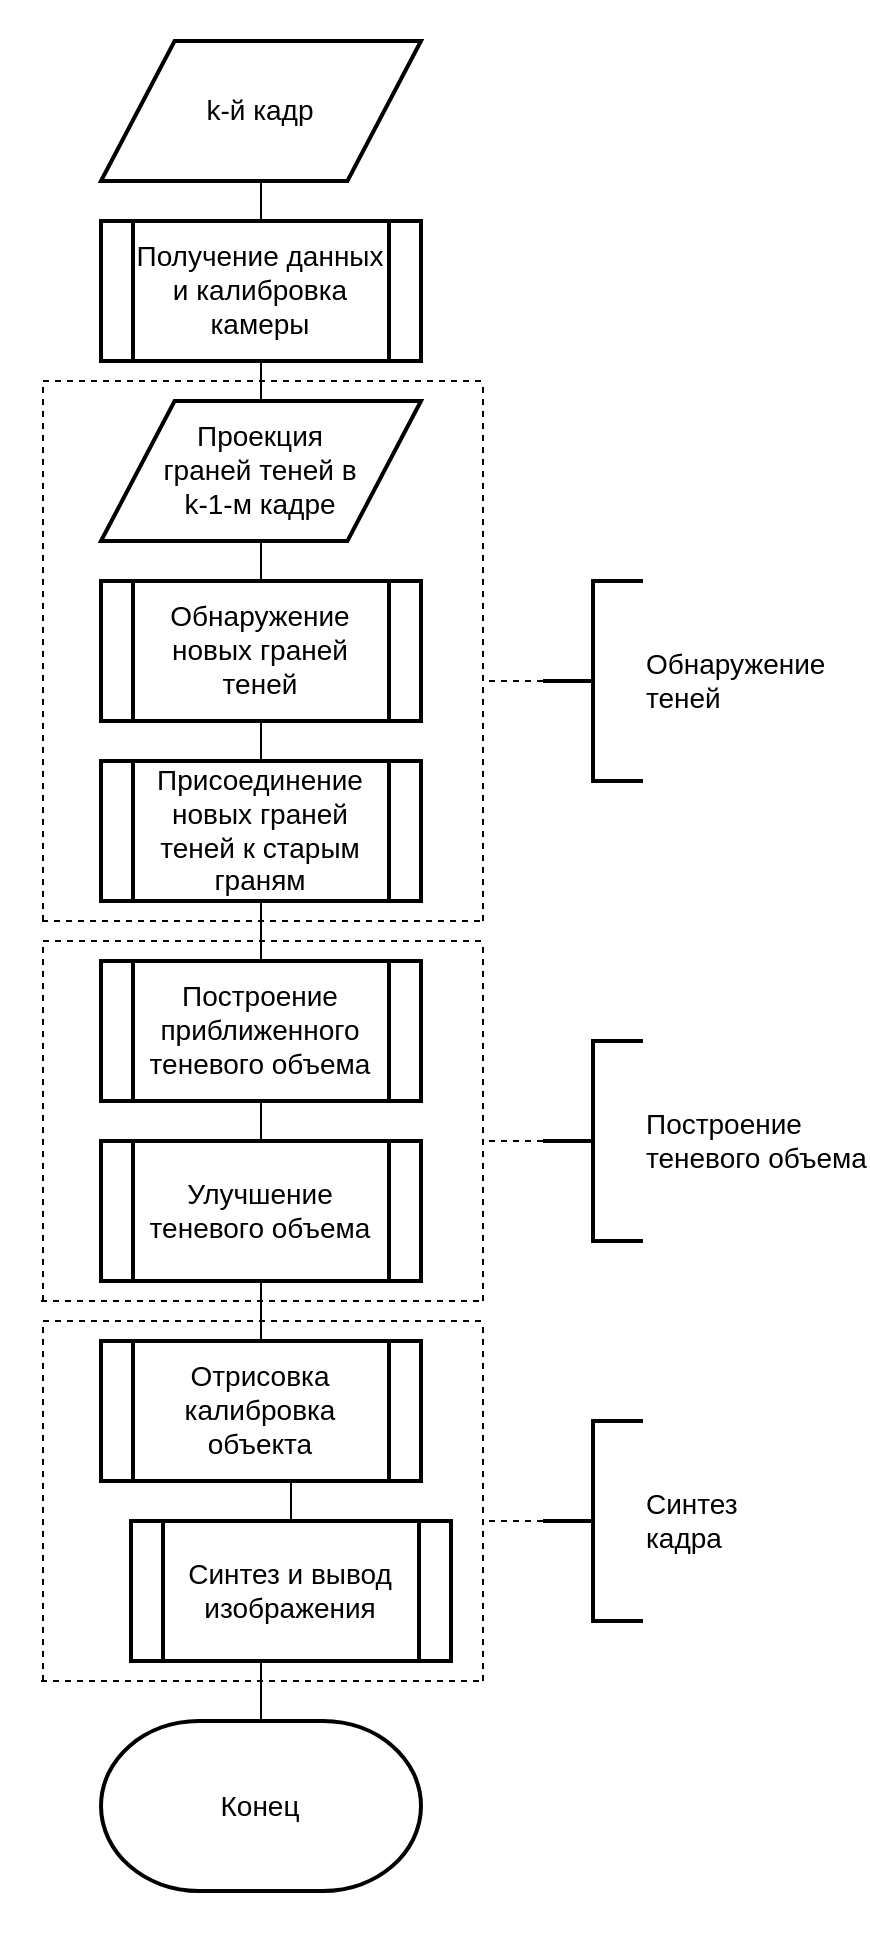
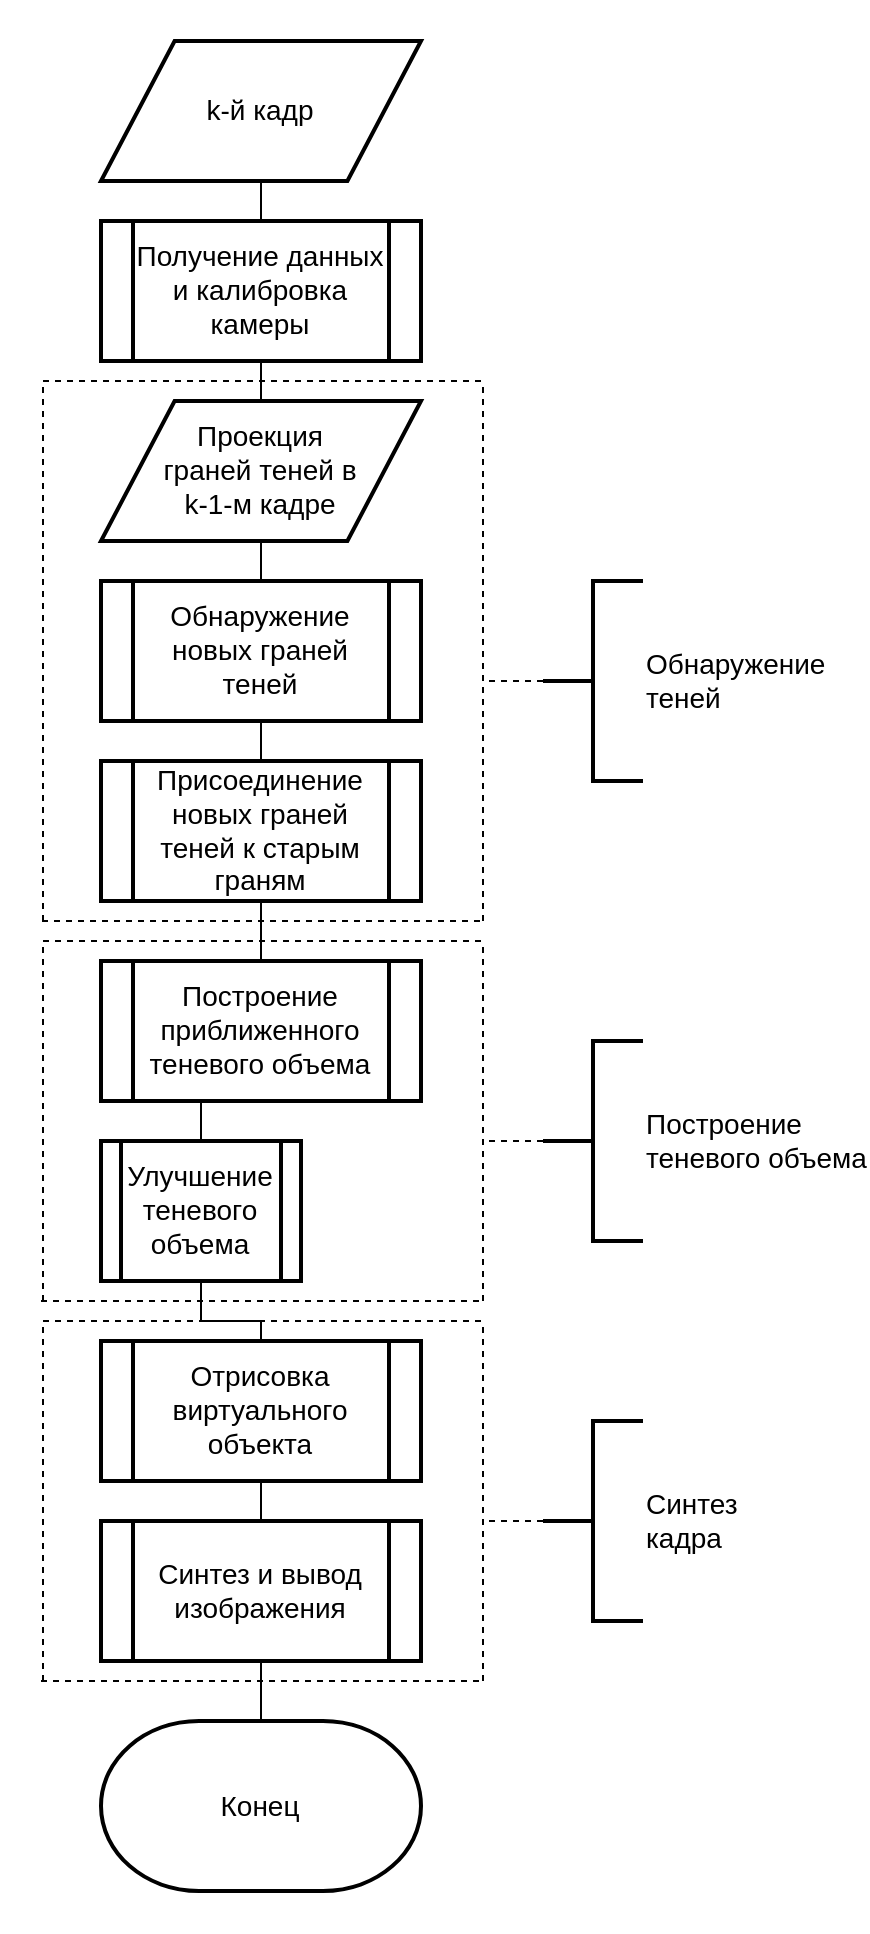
(261, 1211) -> (201, 1211)
(261, 1411) -> (261, 1411)
(291, 1591) -> (261, 1591)
